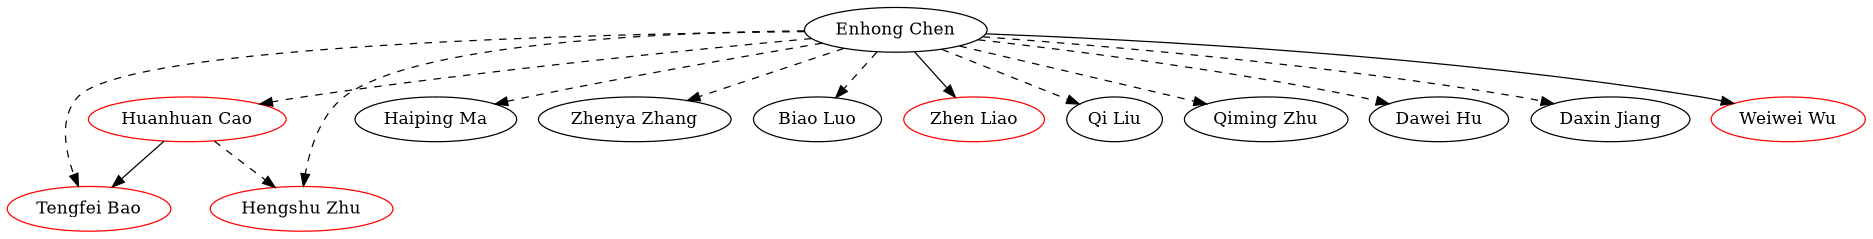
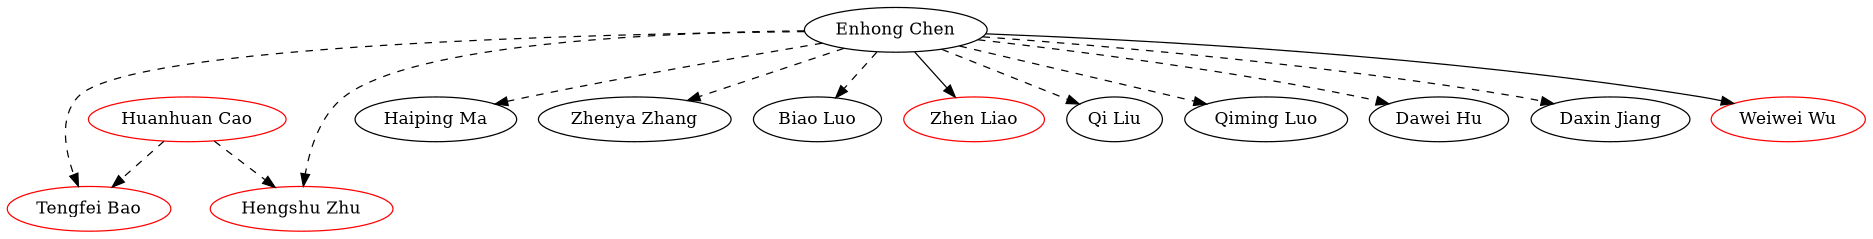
(542, 66) -> none
(1266, 119) -> (1266, 119)
(143, 160) -> (143, 160)
